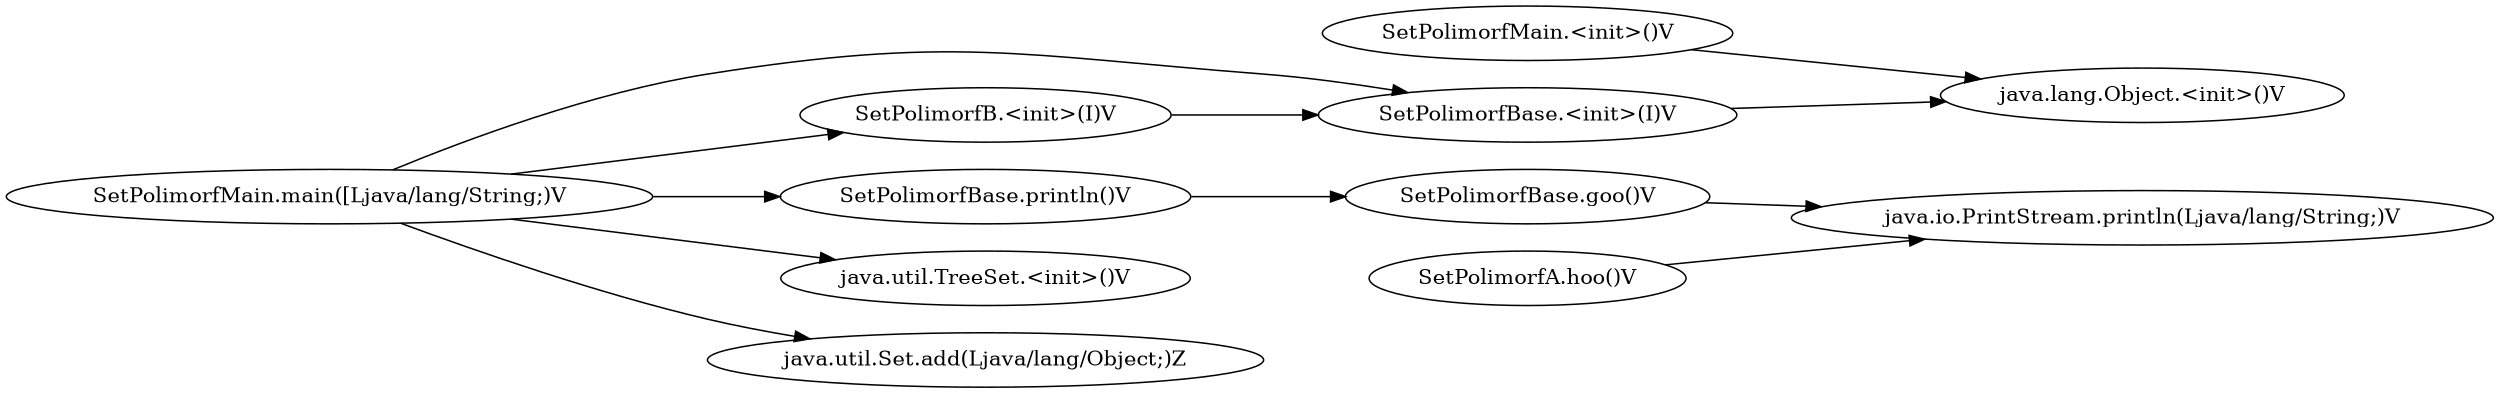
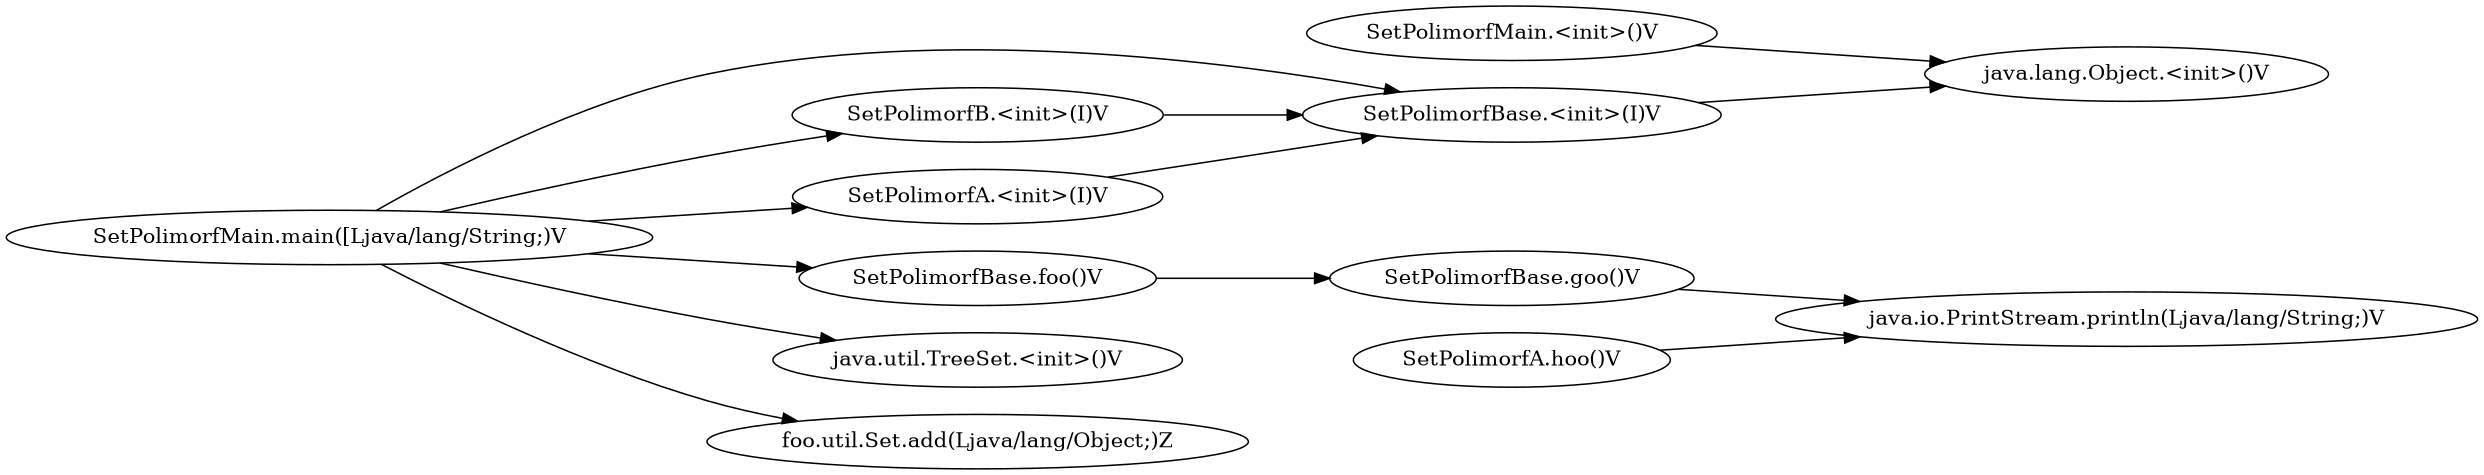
none -> (978, 197)
(986, 197) -> (978, 278)
(986, 360) -> (978, 442)
